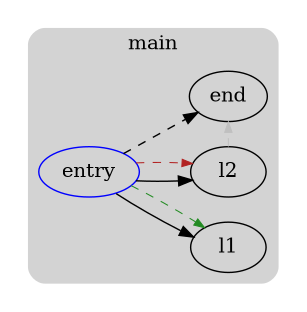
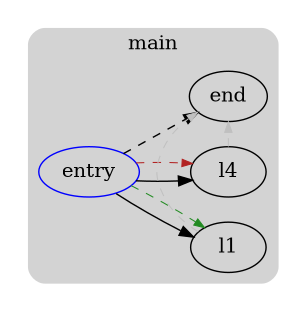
(228, 172) -> (228, 172)
none -> (161, 191)
